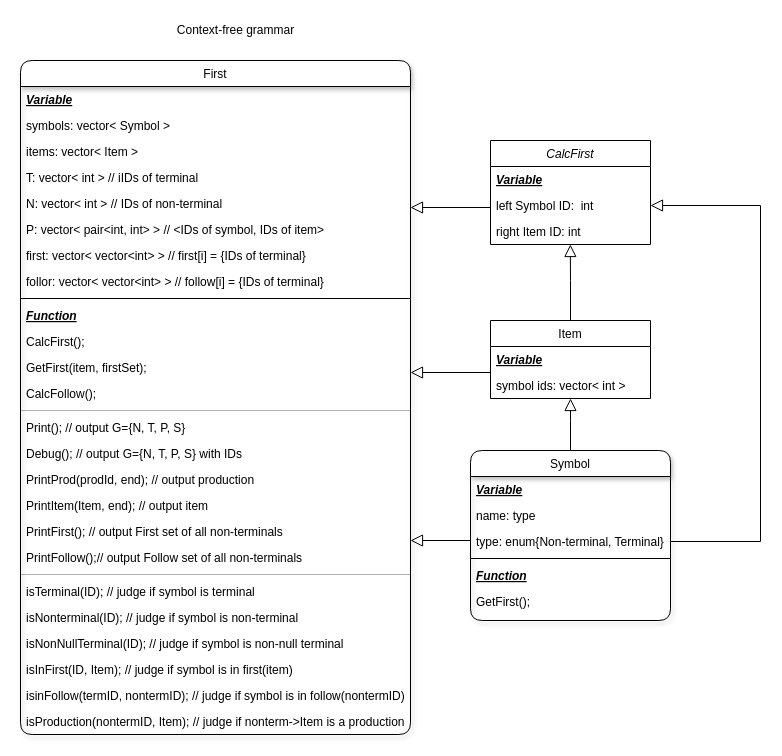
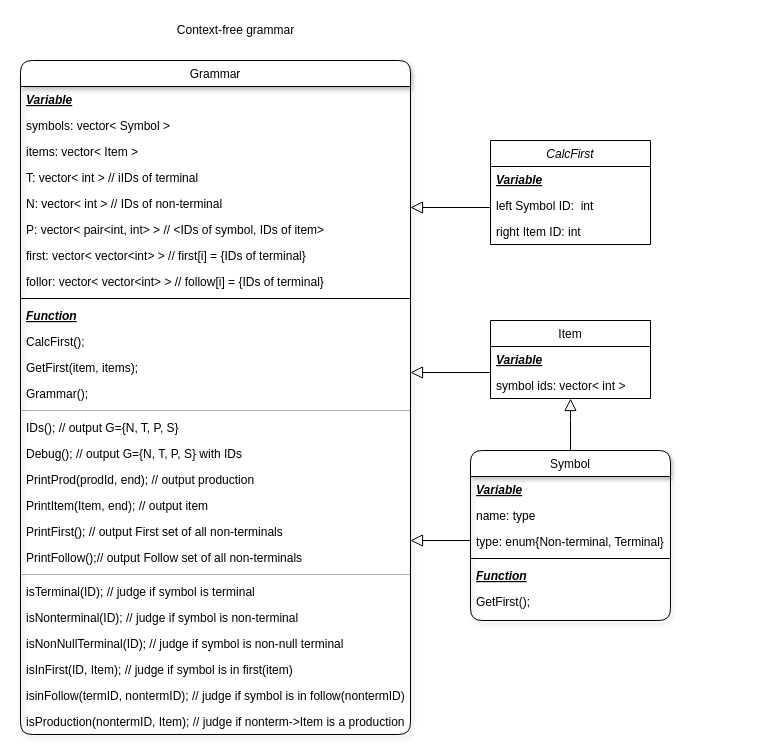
(215, 74) -> (215, 74)
(571, 290) -> none
(101, 368) -> (91, 368)
(761, 370) -> none
(63, 394) -> (58, 394)
(120, 428) -> (115, 428)
